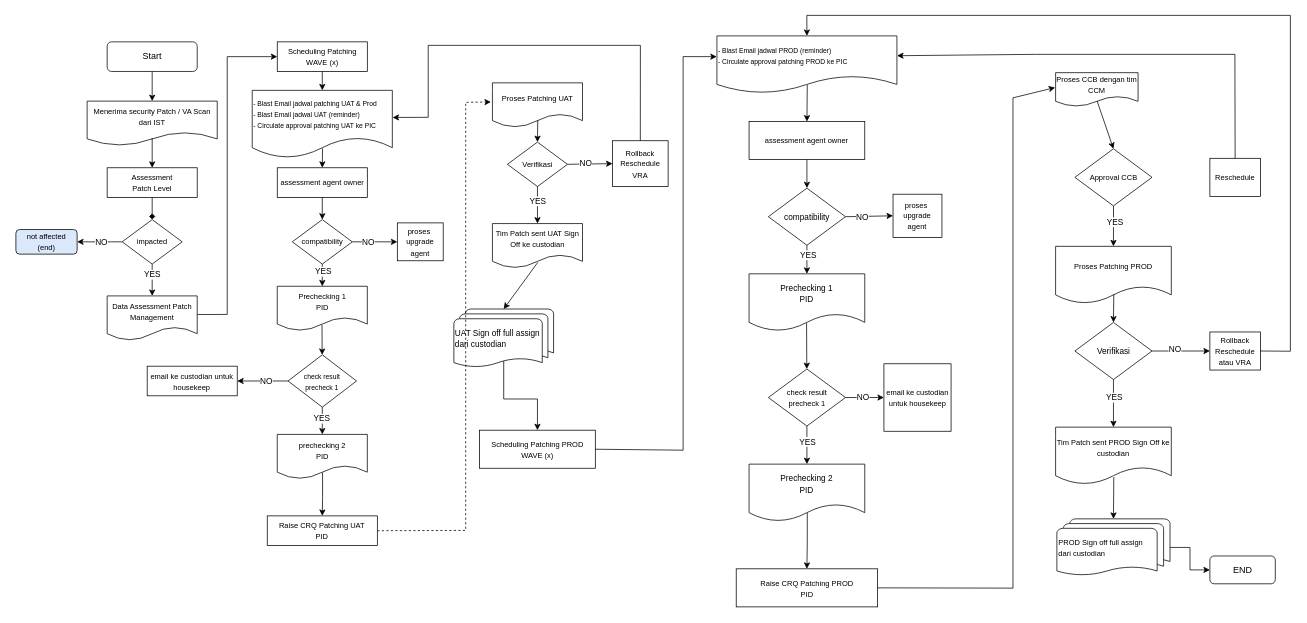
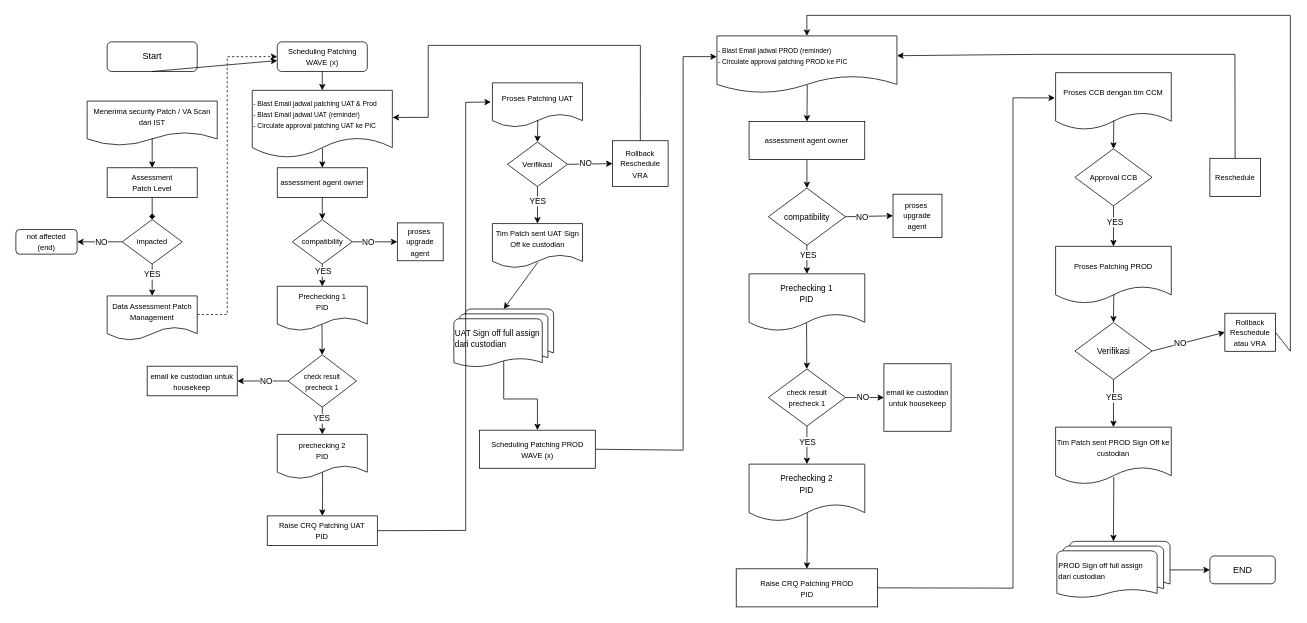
(322, 57) -> (322, 57)
(152, 84) -> (212, 66)
(1097, 90) -> (1113, 101)
(227, 177) -> (227, 177)
(46, 242) -> (46, 242)
(465, 351) -> (465, 351)
(1235, 351) -> (1250, 332)
(1113, 548) -> (1113, 570)
